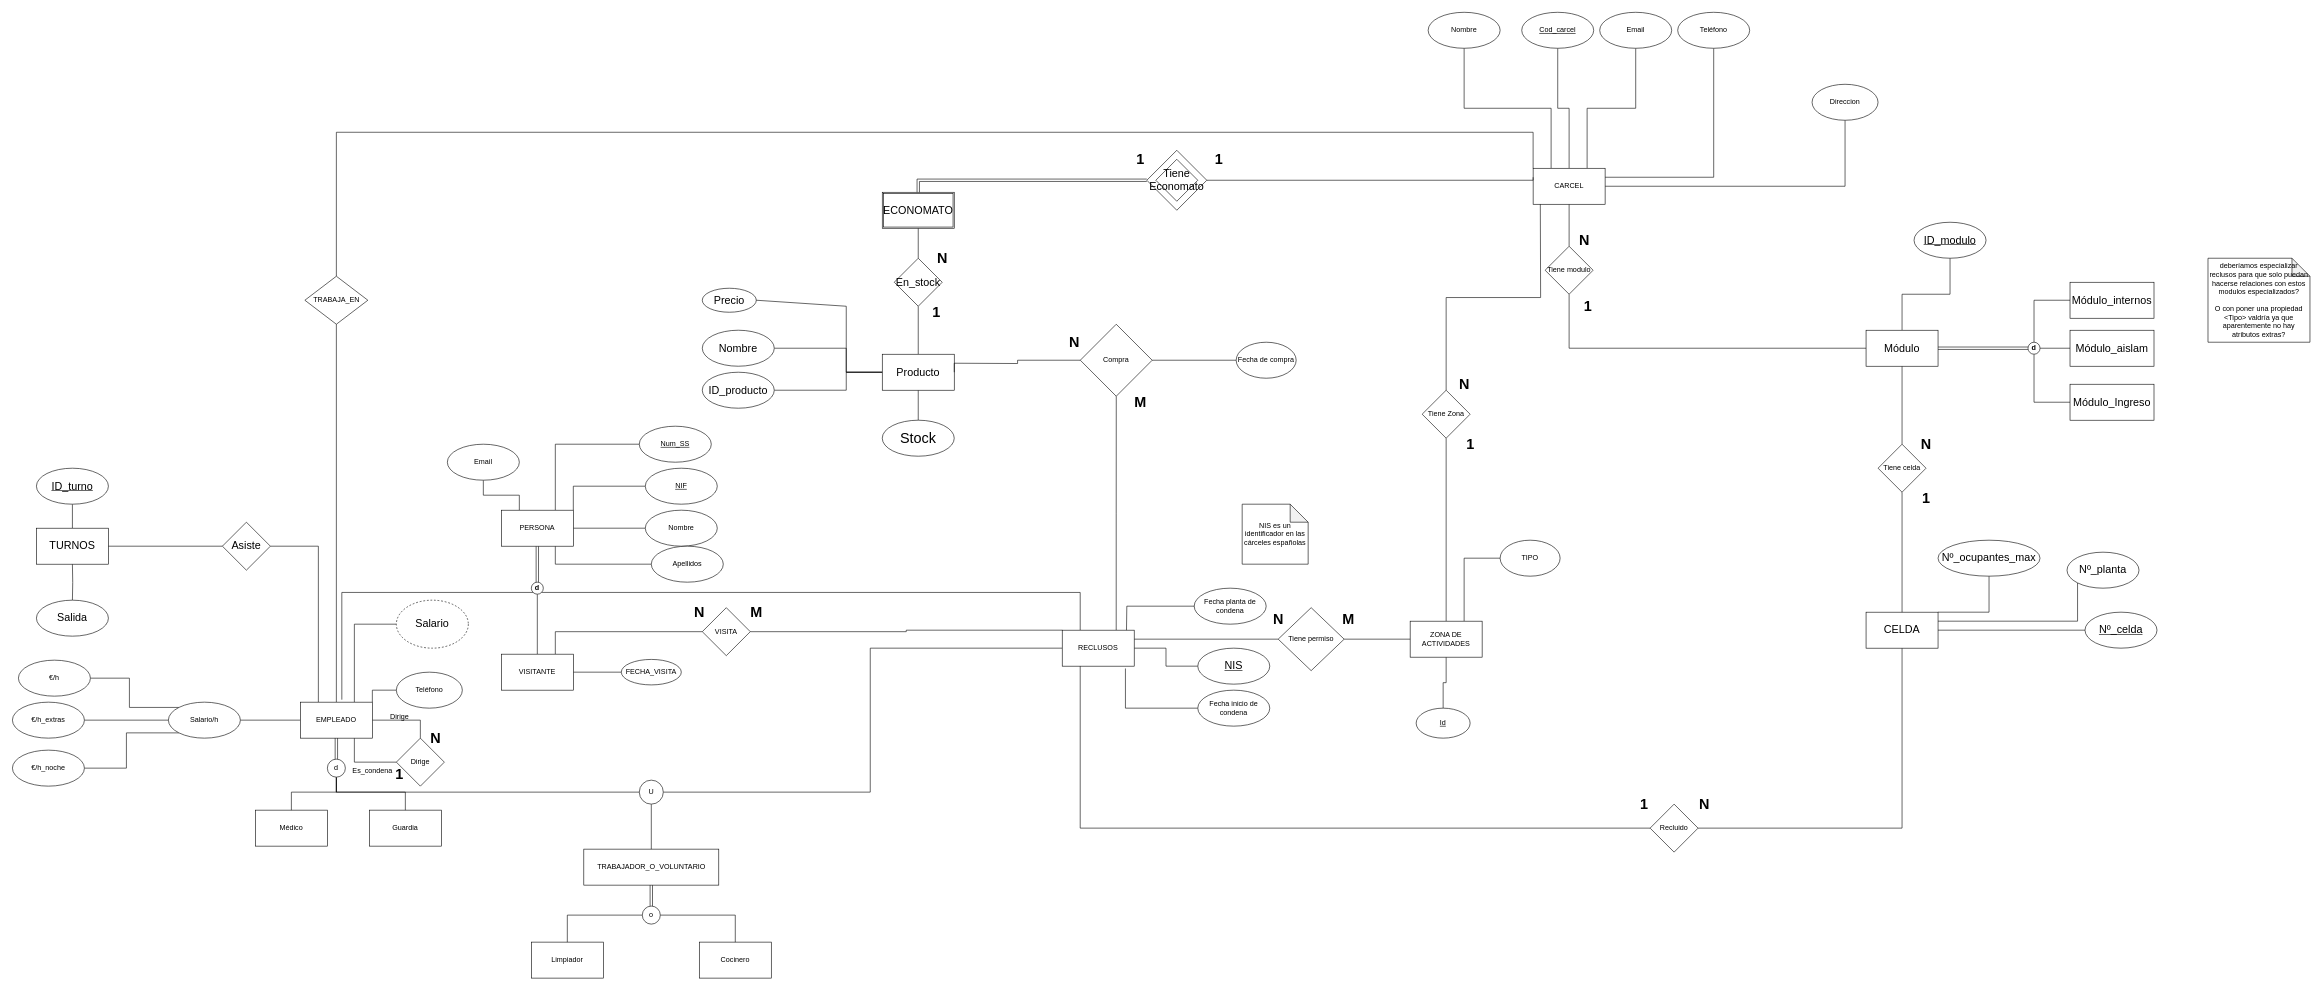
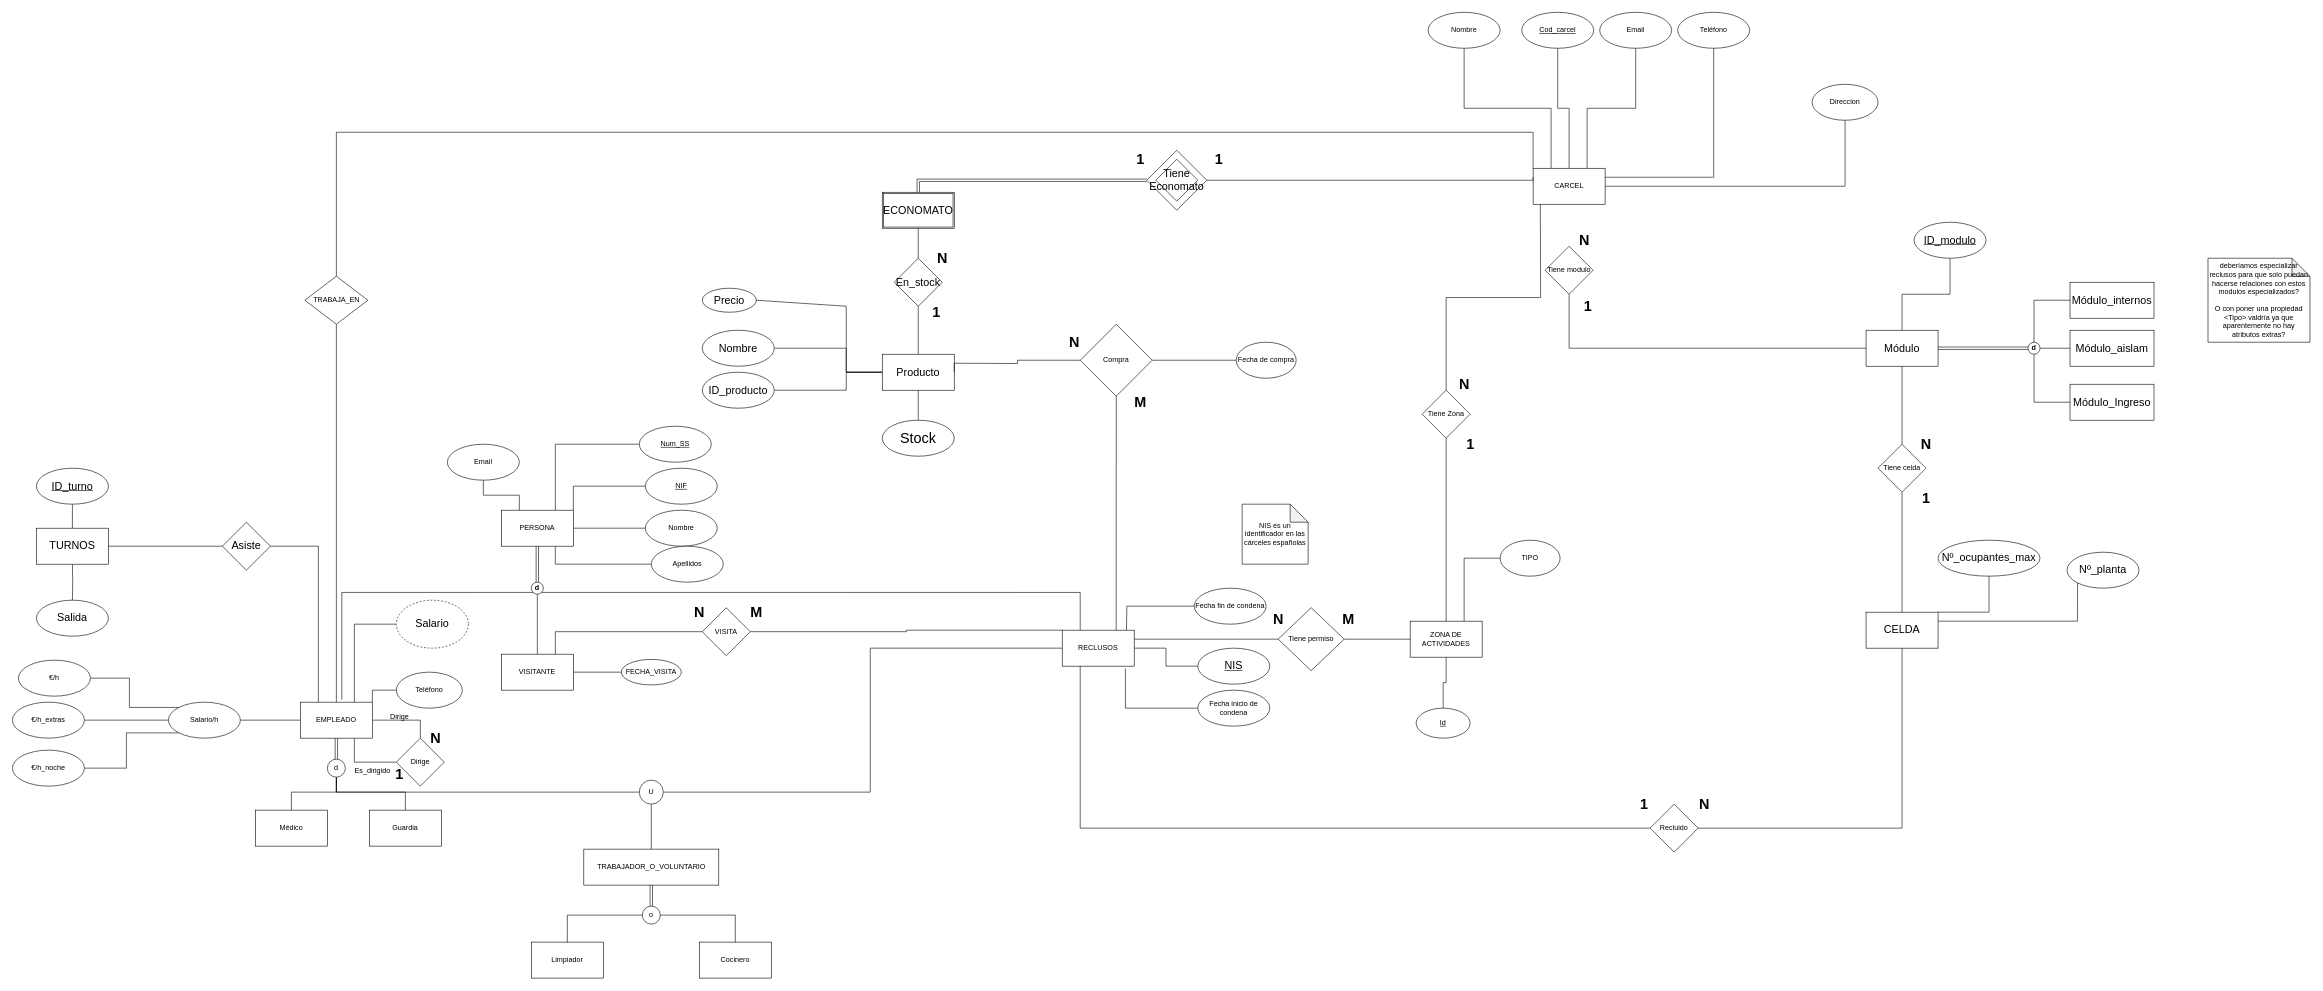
(1569, 225) -> none
(1230, 606) -> (1230, 606)
(2011, 630) -> none
(2121, 630) -> none
(373, 771) -> (373, 771)
